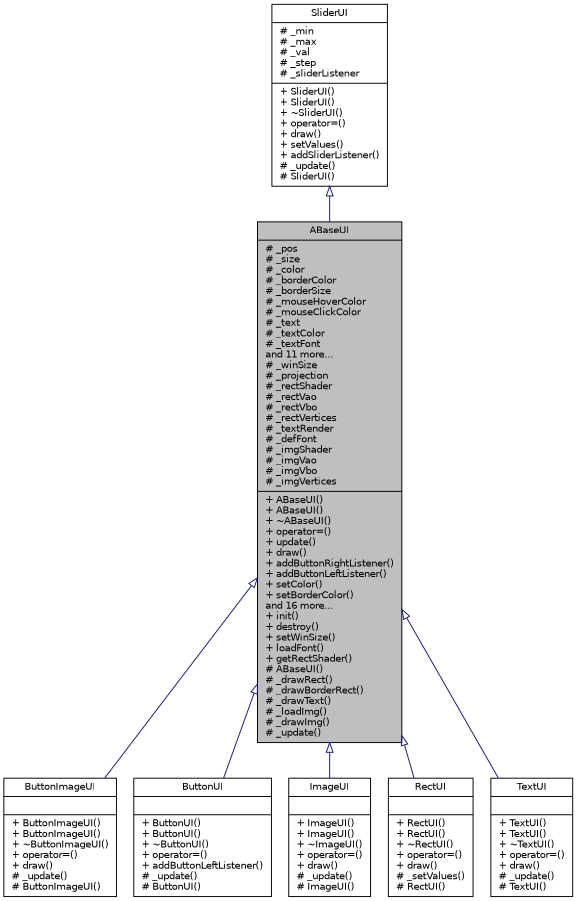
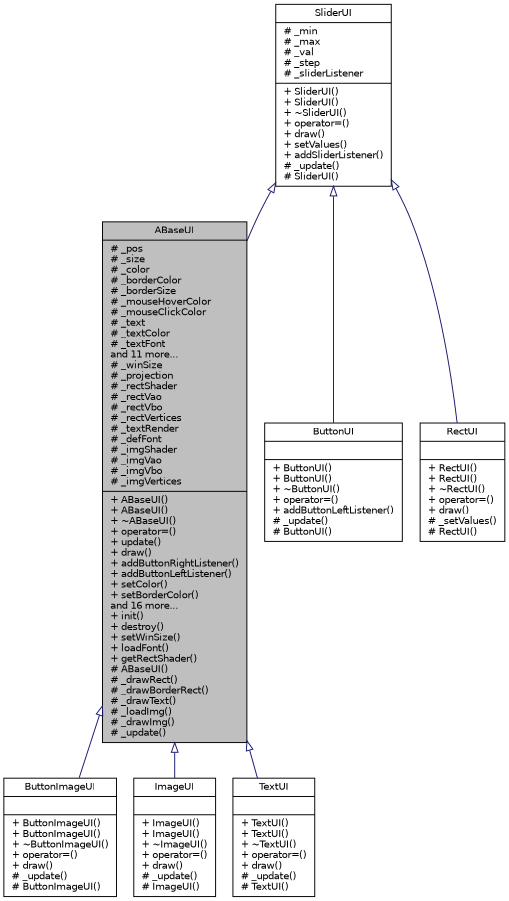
(239, 736) -> (334, 310)
(409, 762) -> (436, 303)
